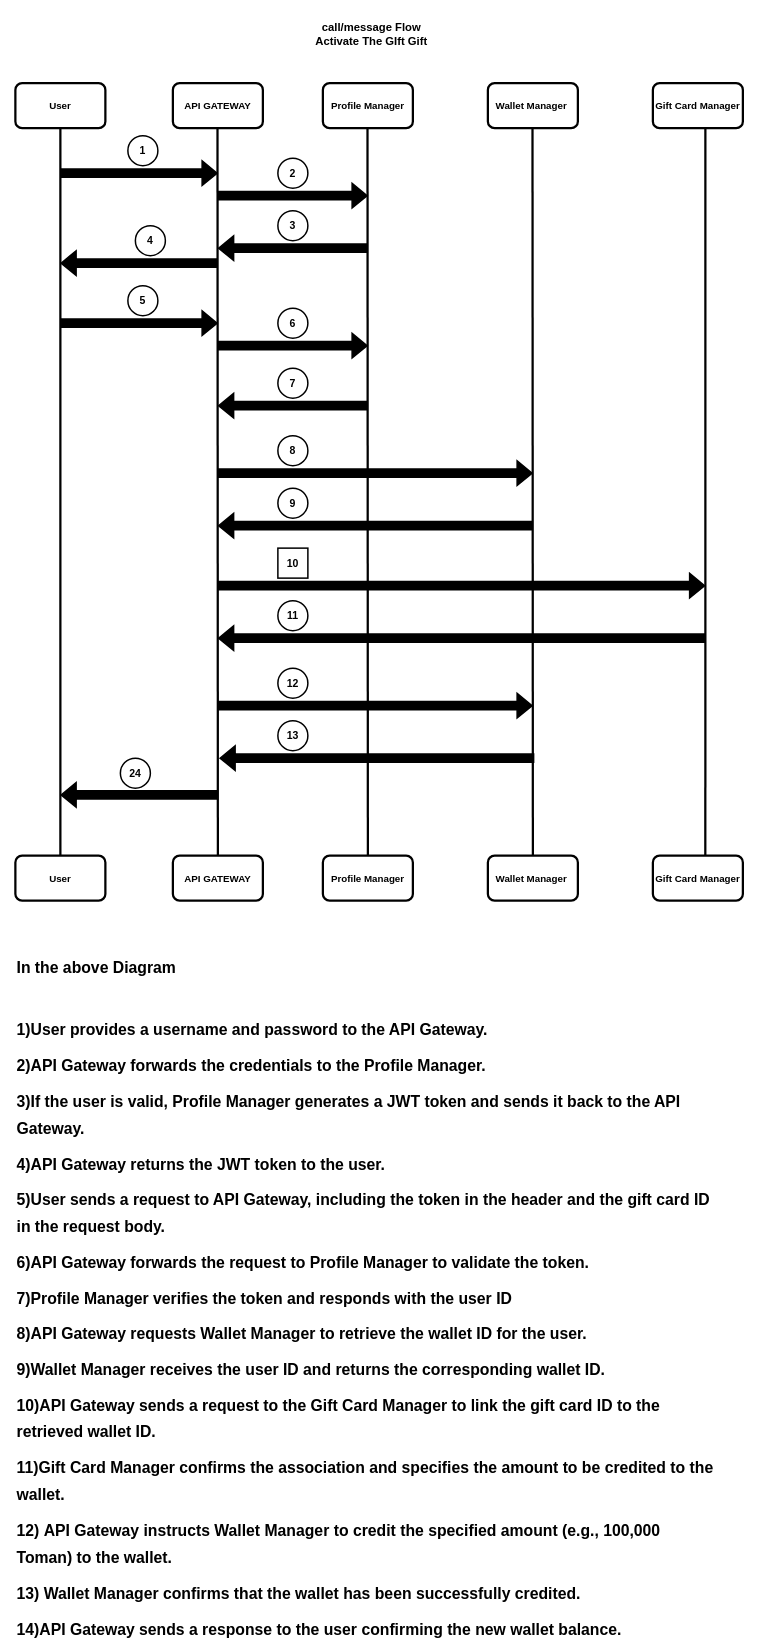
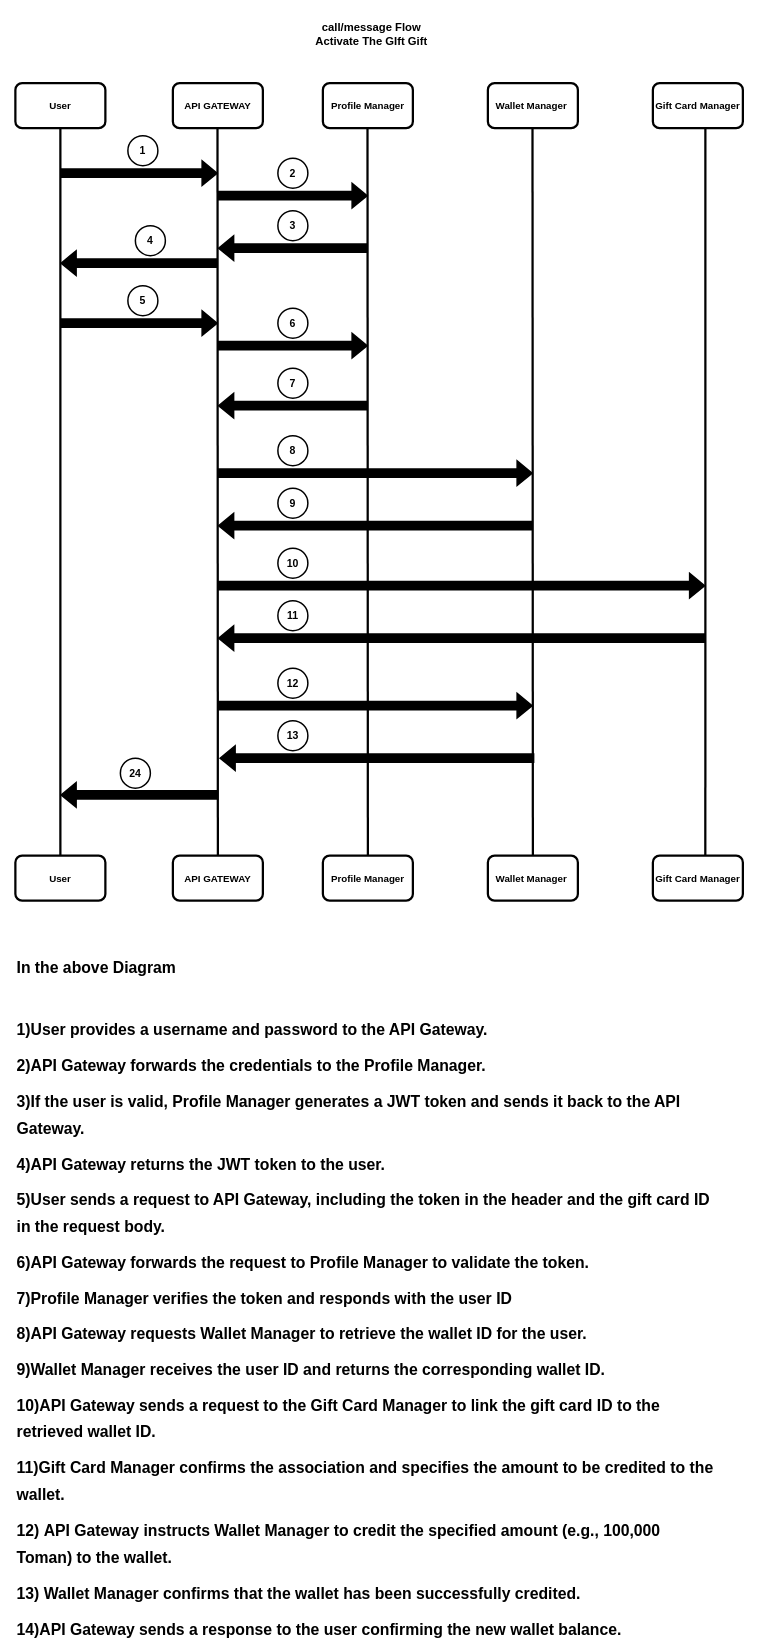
(293, 563) -> (293, 563)
